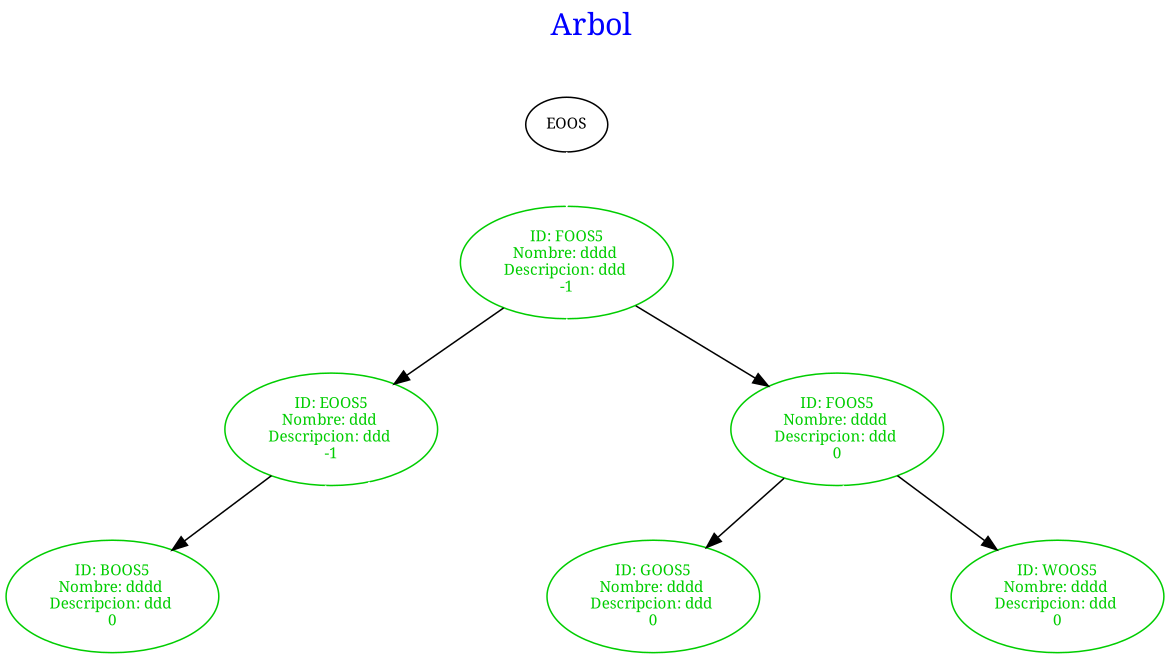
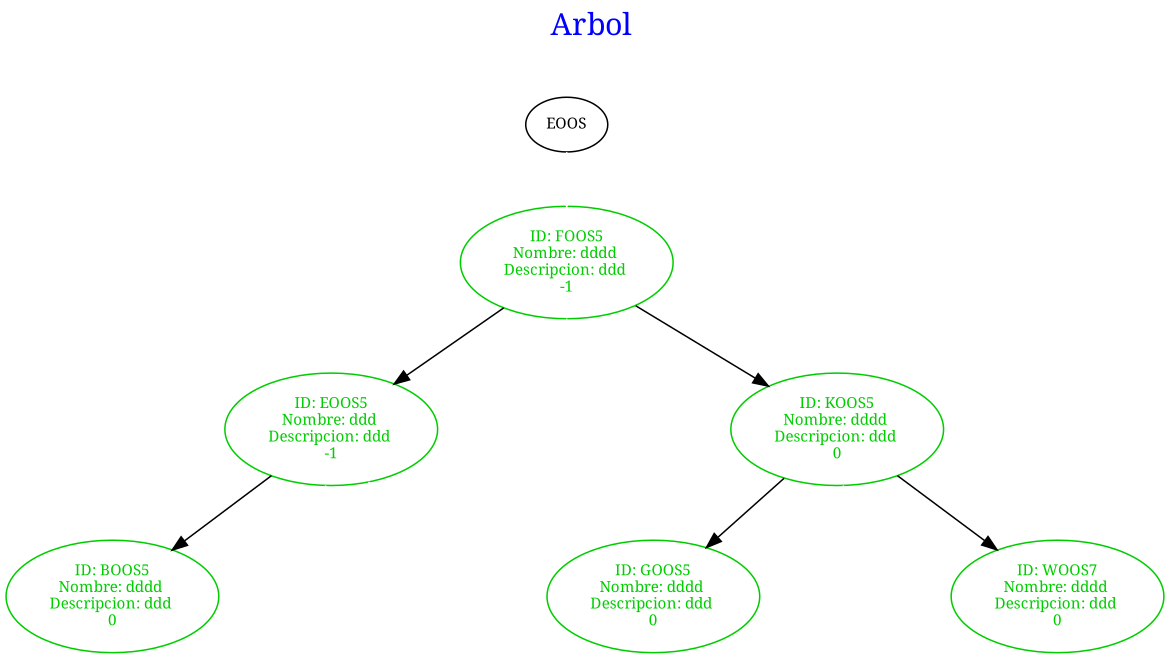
(837, 429) -> (837, 429)
(1058, 596) -> (1058, 596)
